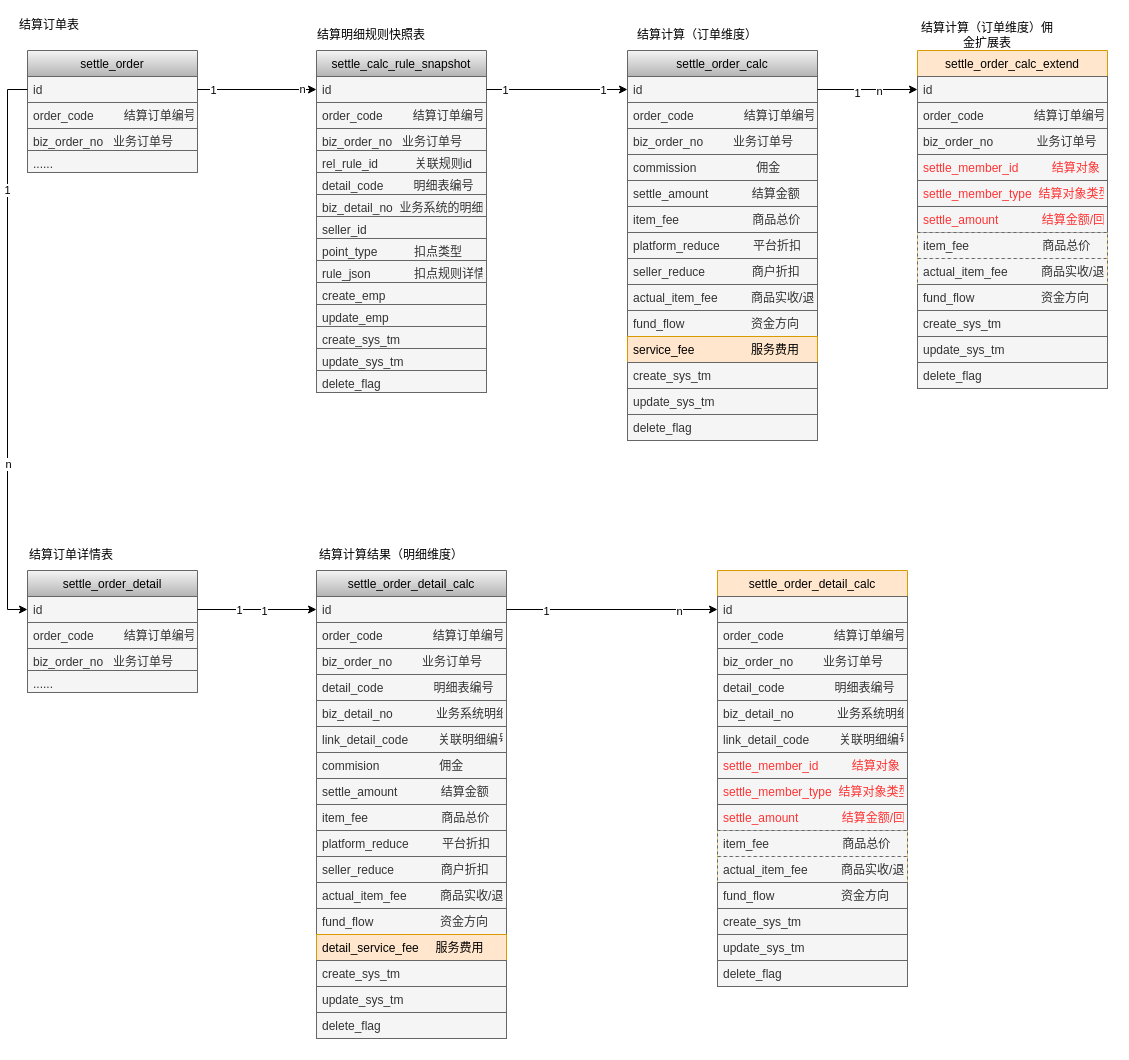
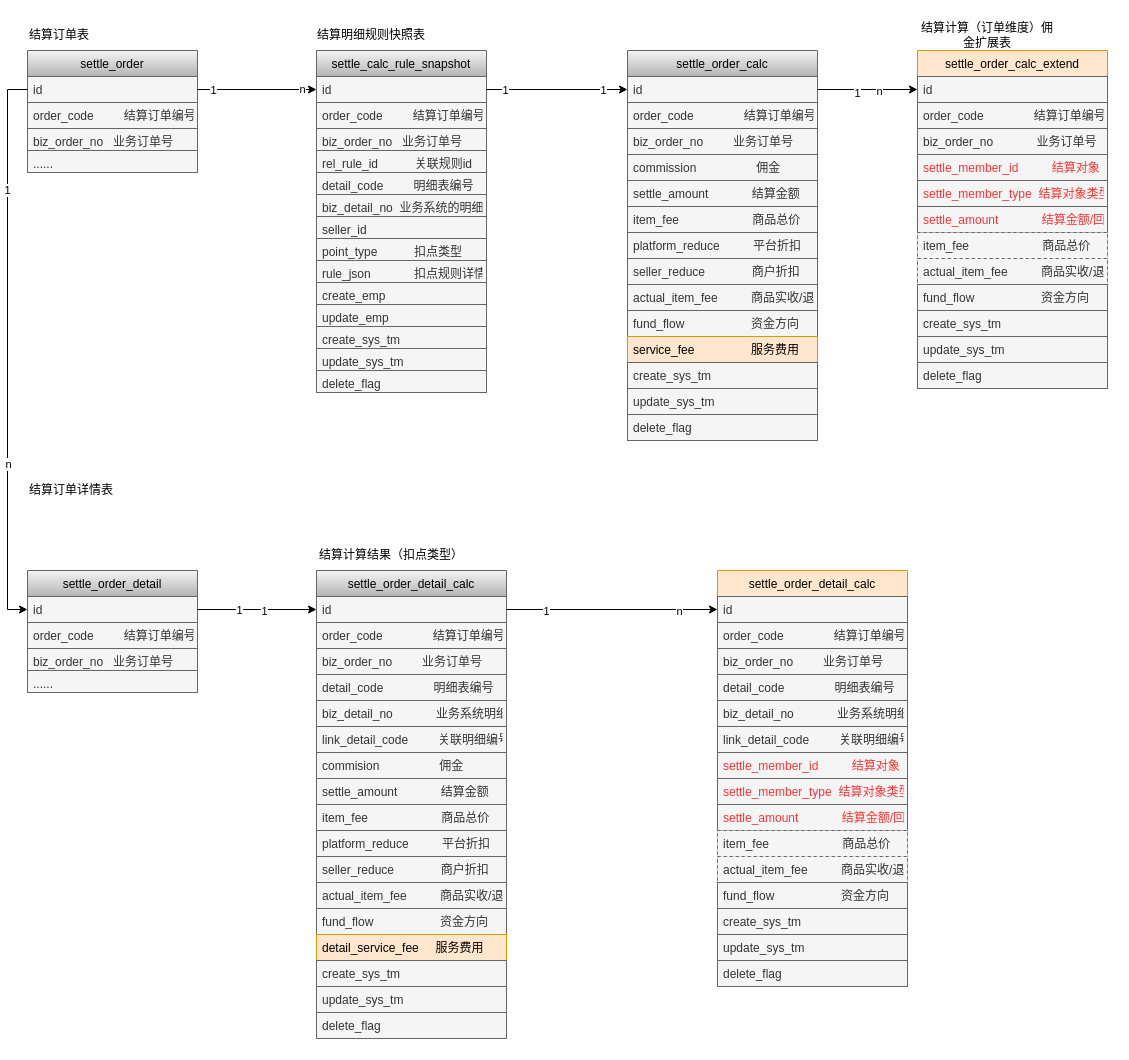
(73, 26) -> (83, 36)
(698, 36) -> none
(83, 556) -> (83, 491)
(392, 556) -> (392, 556)
